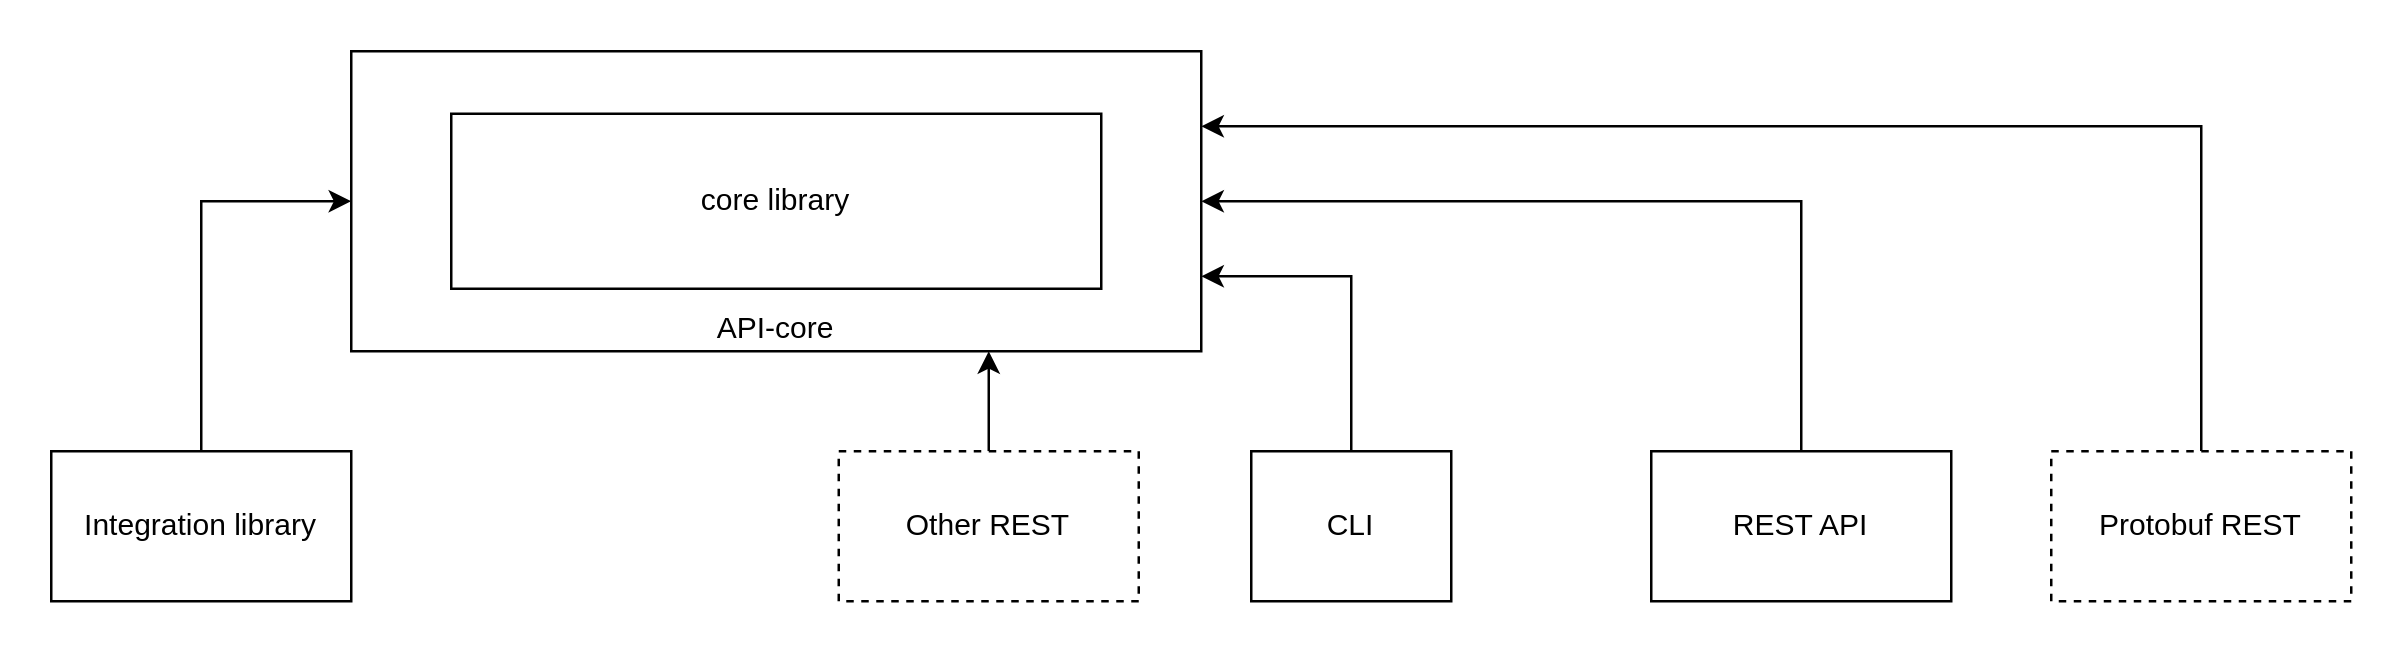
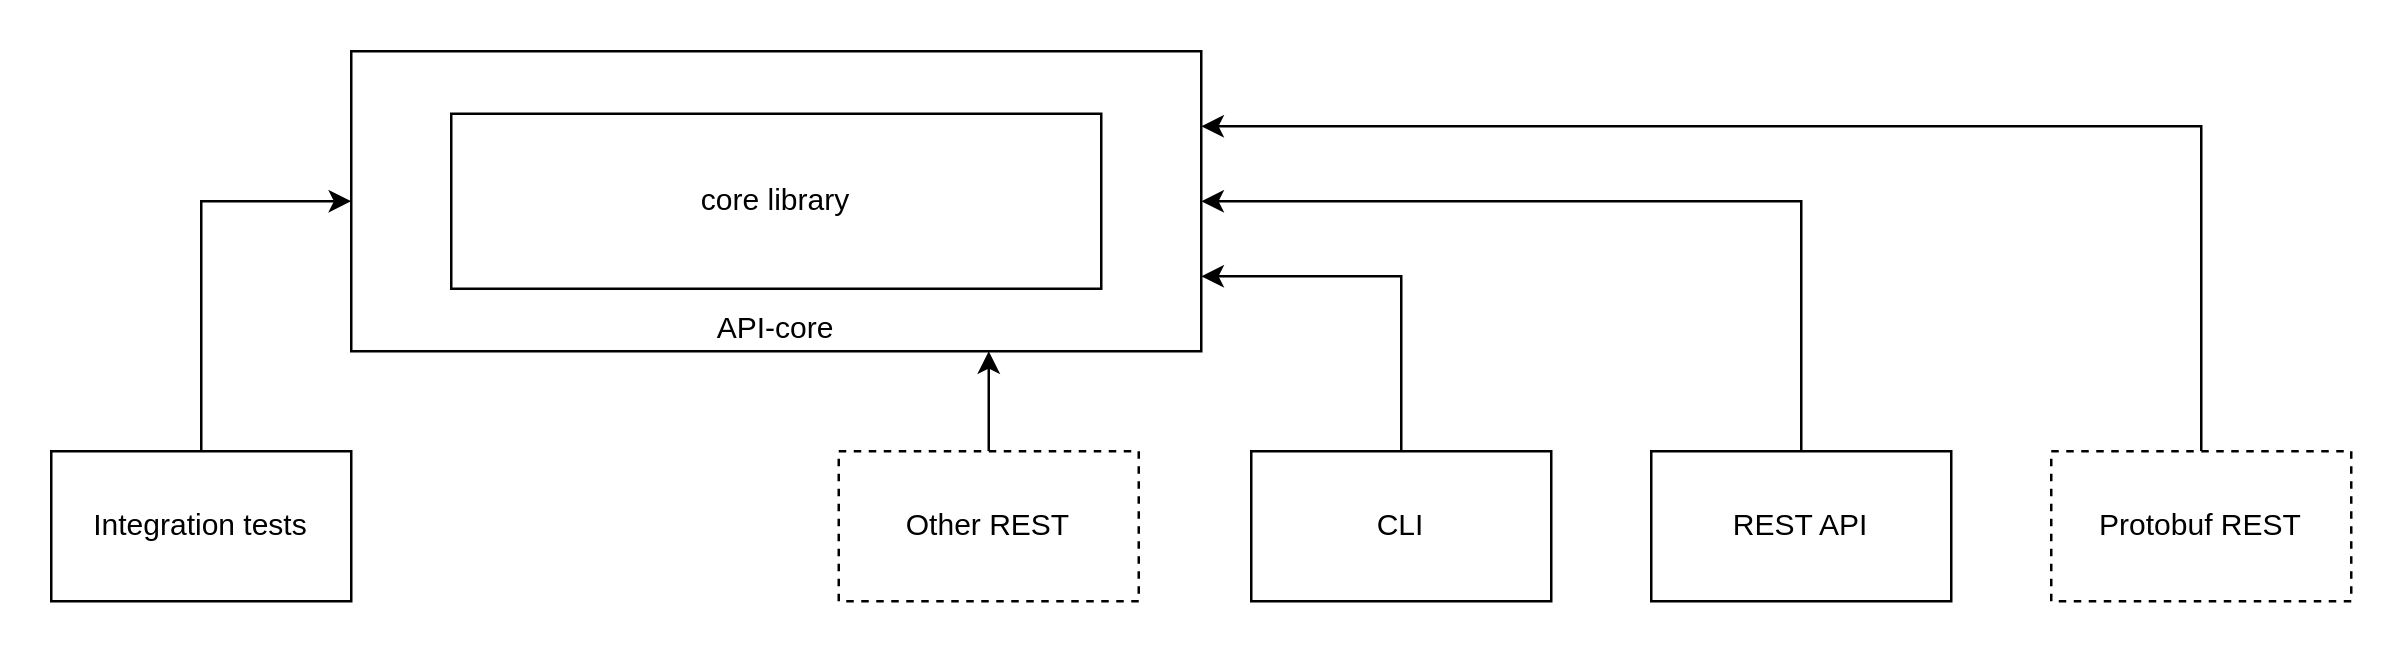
(201, 526) -> (201, 526)
(1351, 526) -> (1401, 526)
